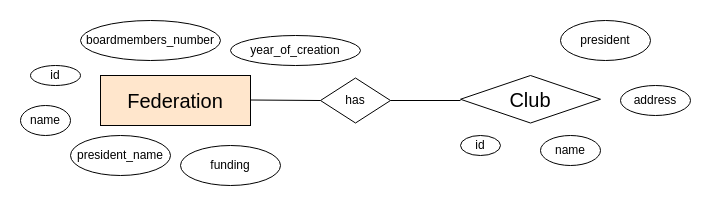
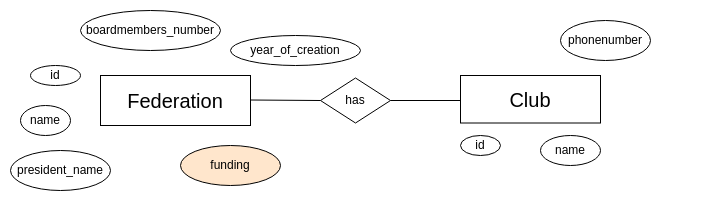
(151, 41) -> (151, 31)
(606, 41) -> (606, 41)
(531, 99) -> (531, 99)
(176, 101) -> (176, 101)
(656, 101) -> none
(121, 156) -> (61, 171)
(231, 166) -> (231, 166)
